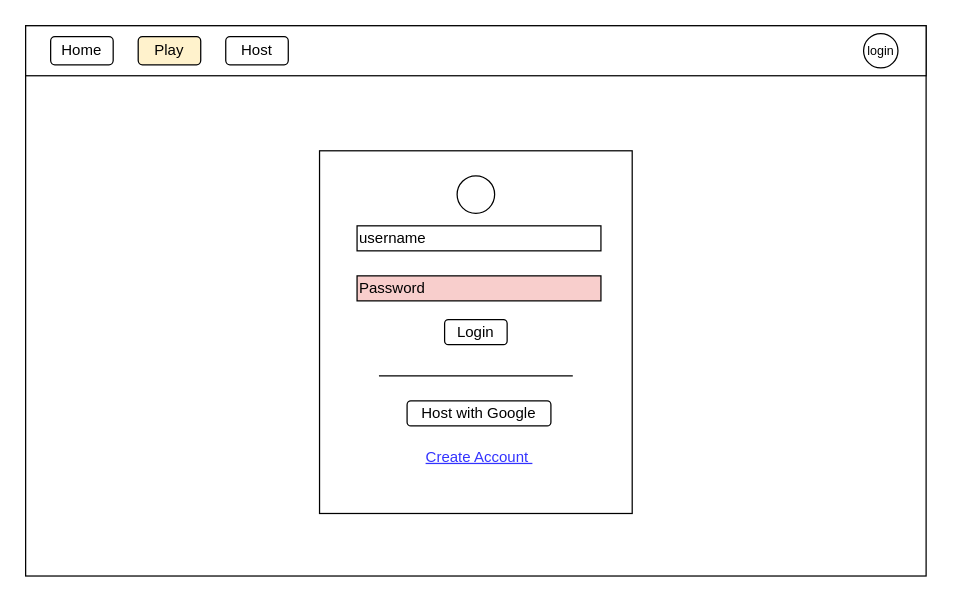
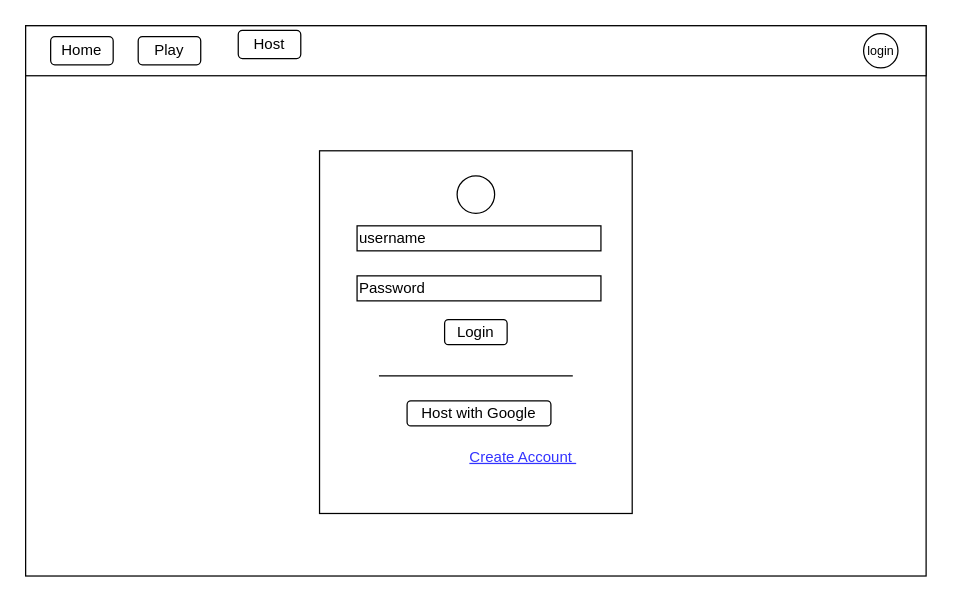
(169, 51) -> (169, 51)
(257, 51) -> (269, 44)
(479, 288) -> (479, 288)
(479, 457) -> (523, 457)
